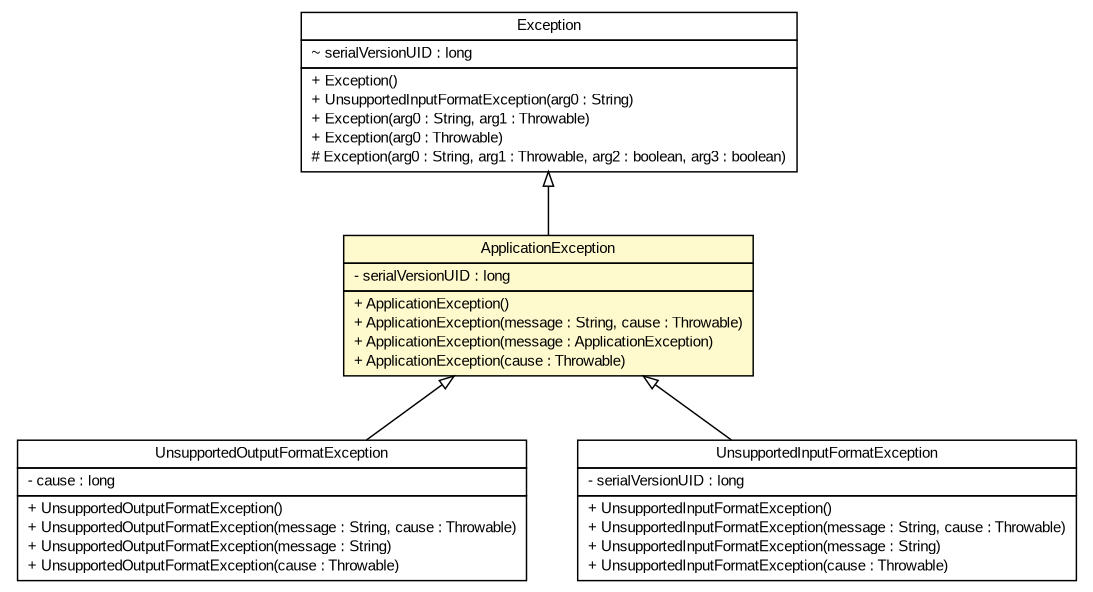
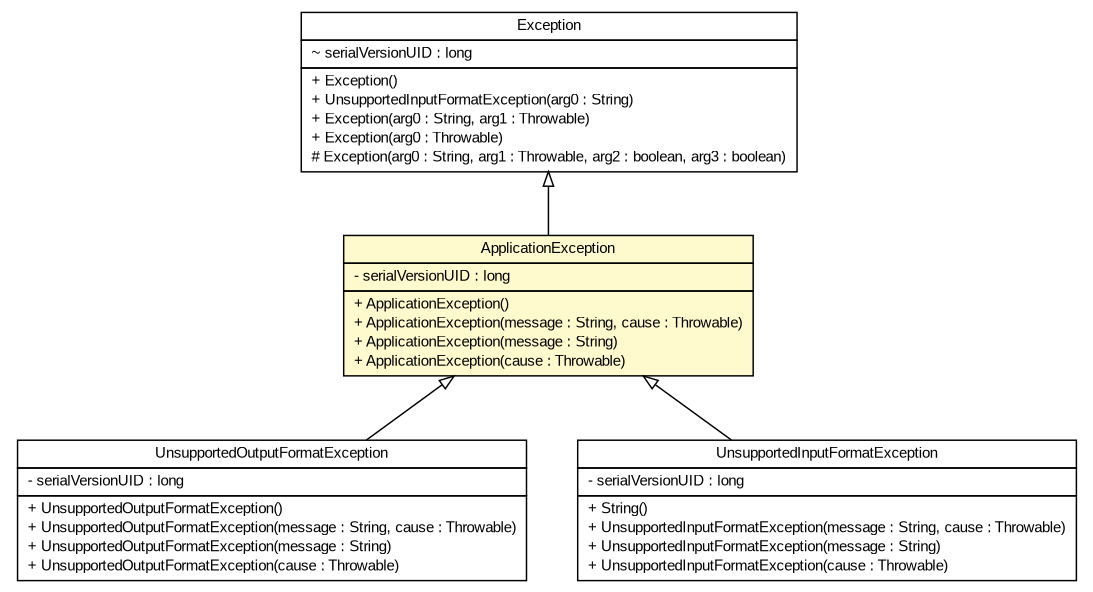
(534, 342) -> (486, 342)
(72, 481) -> (106, 481)
(710, 509) -> (618, 509)
